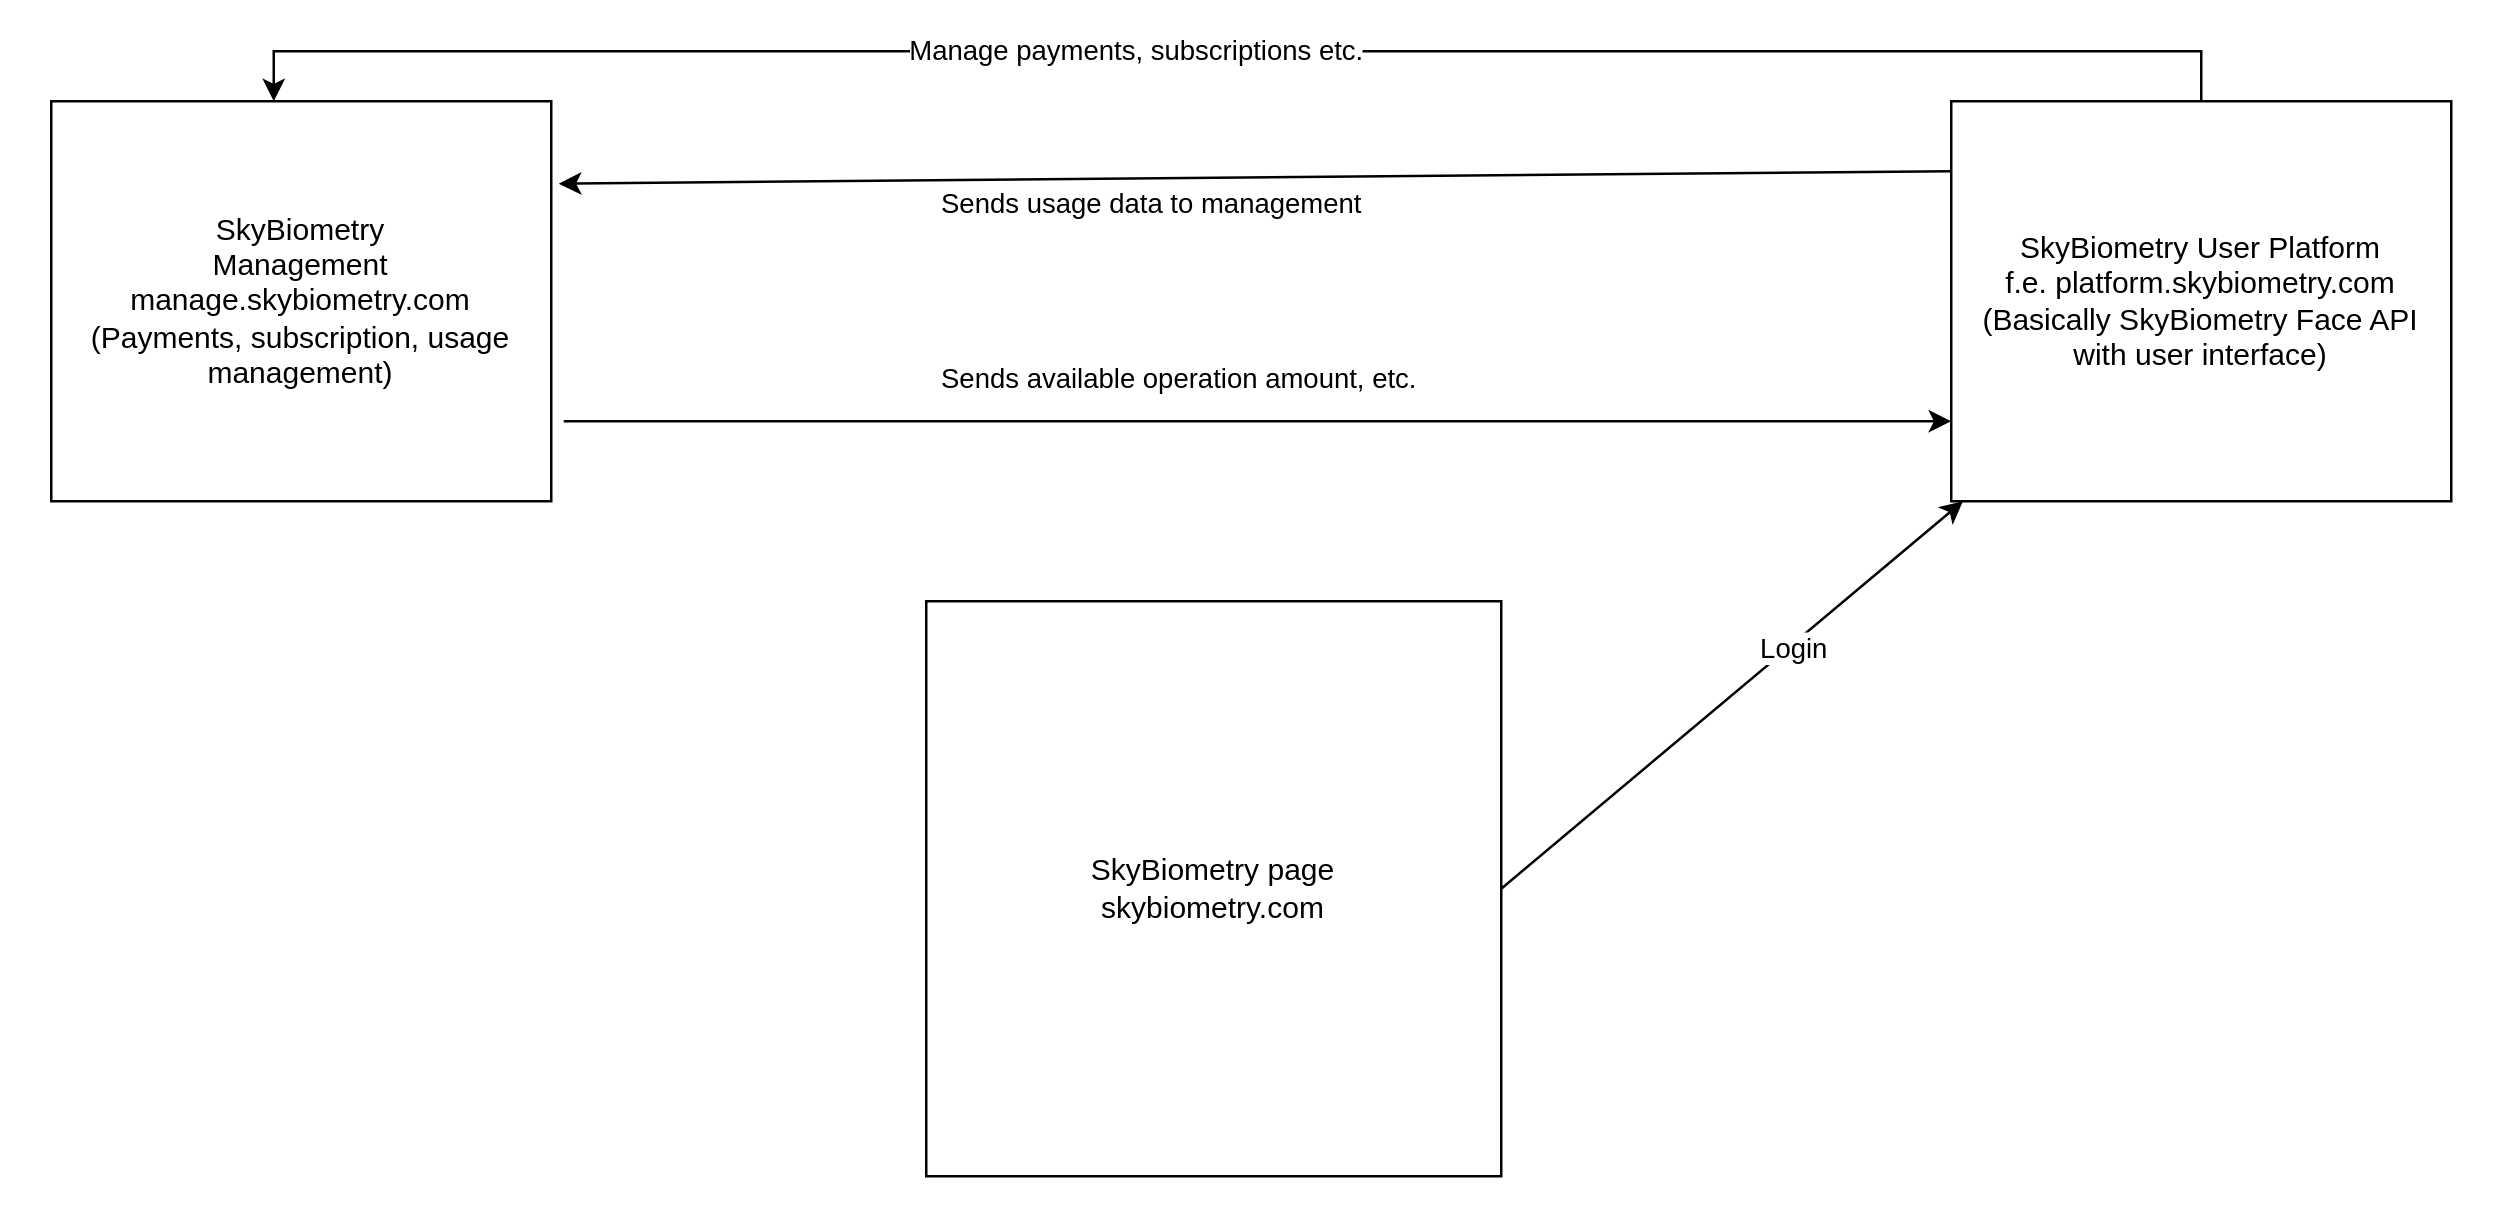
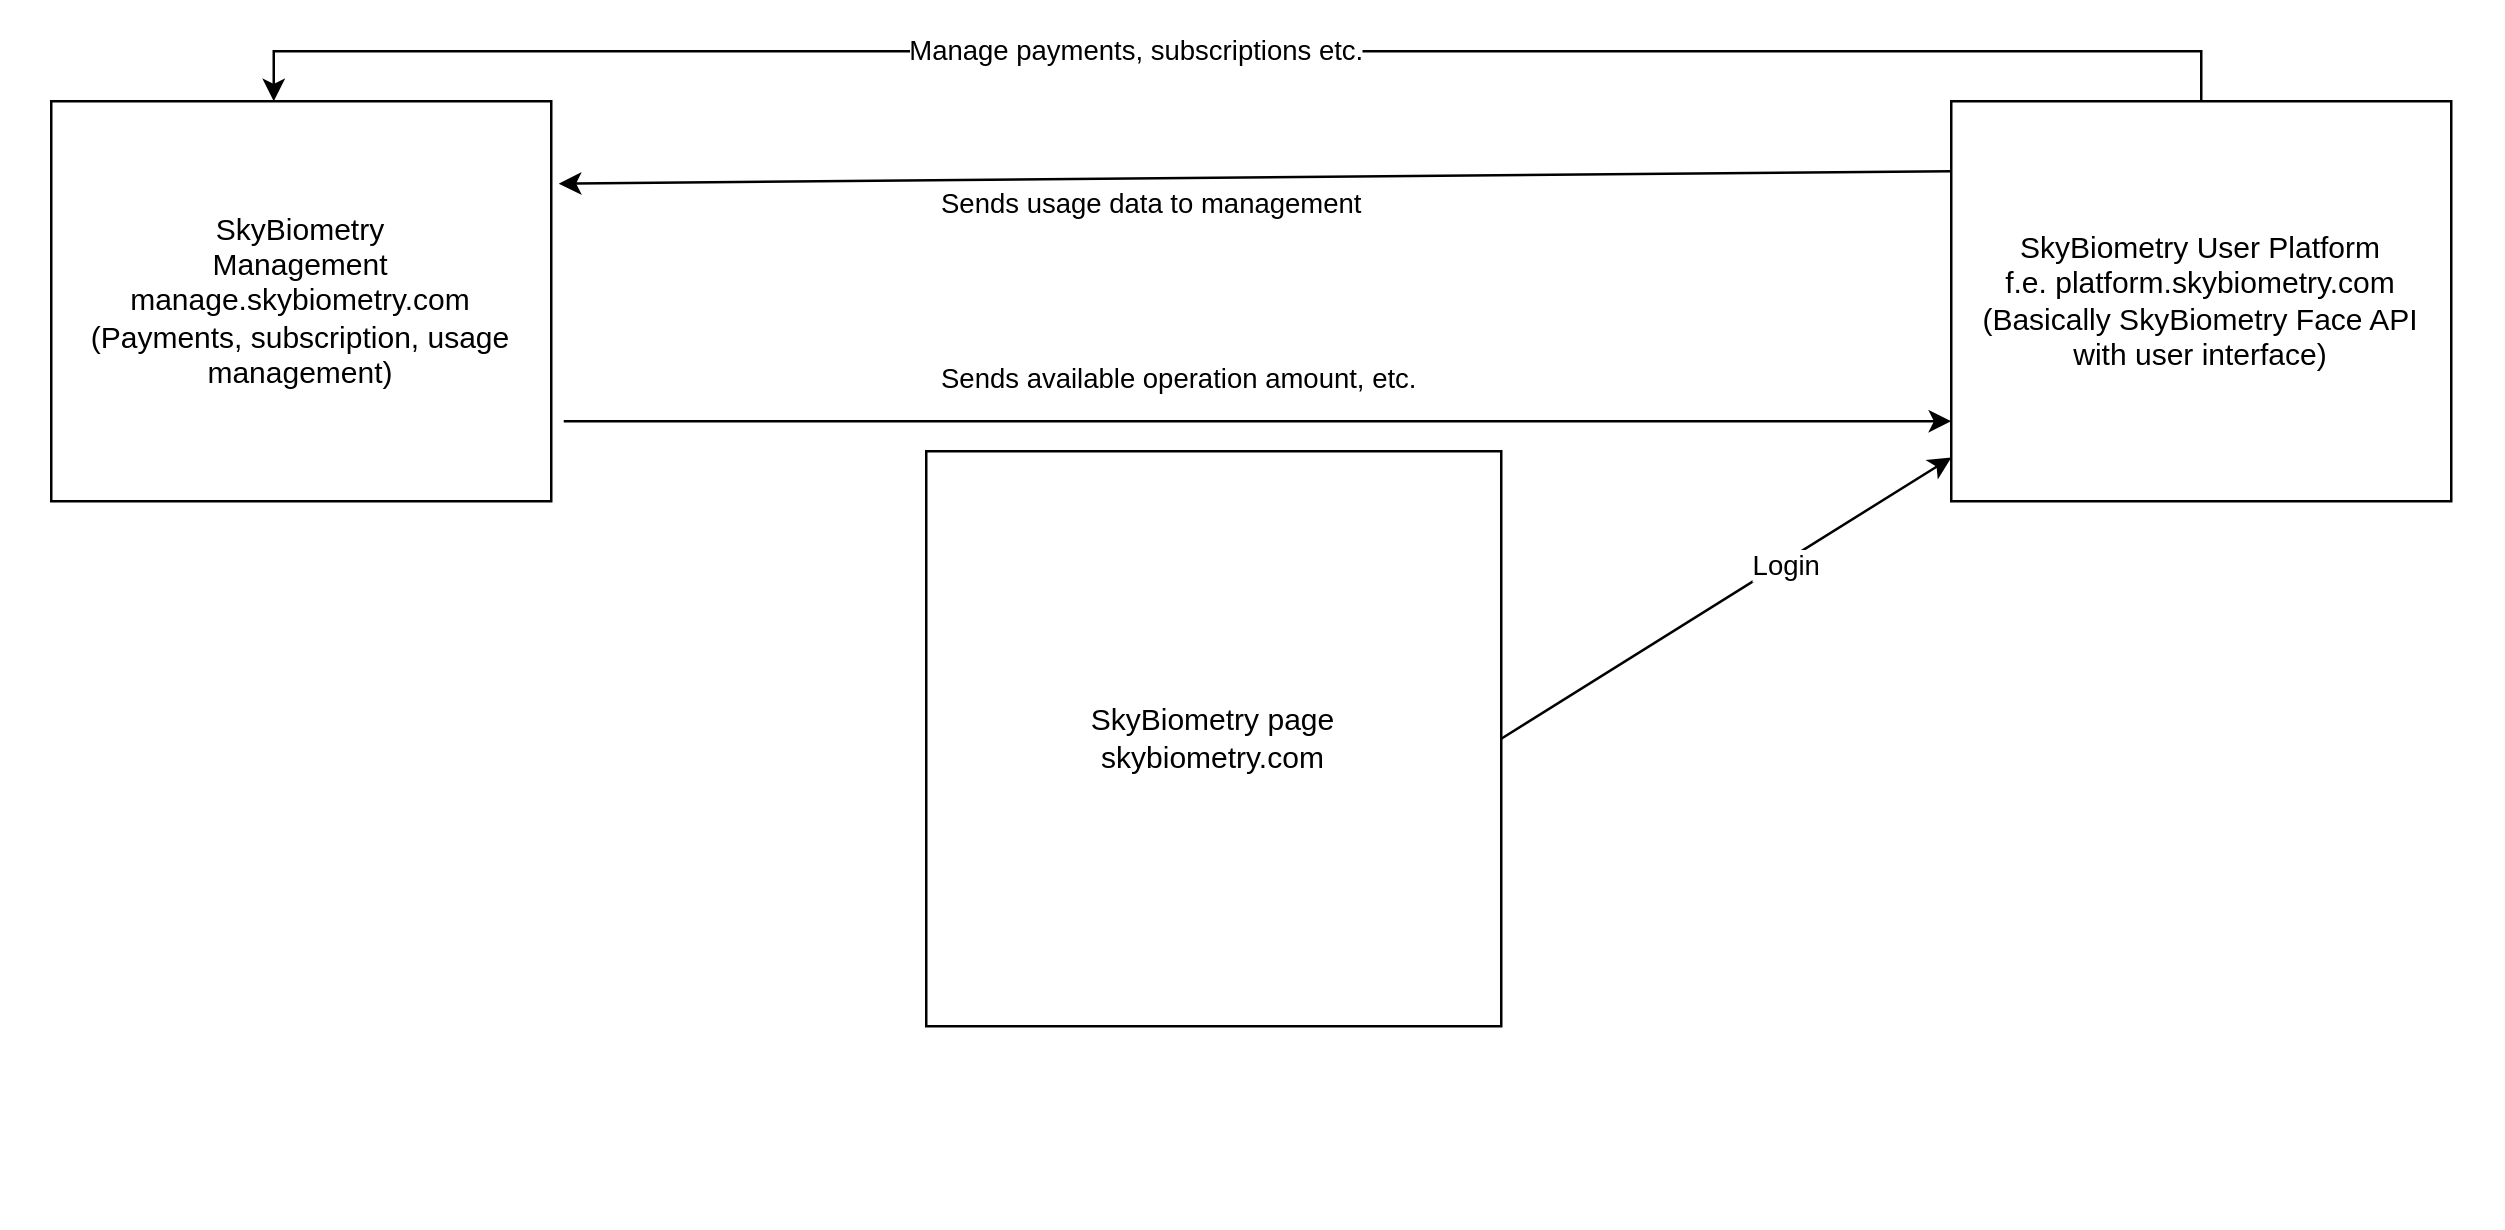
(1214, 889) -> (1214, 739)
